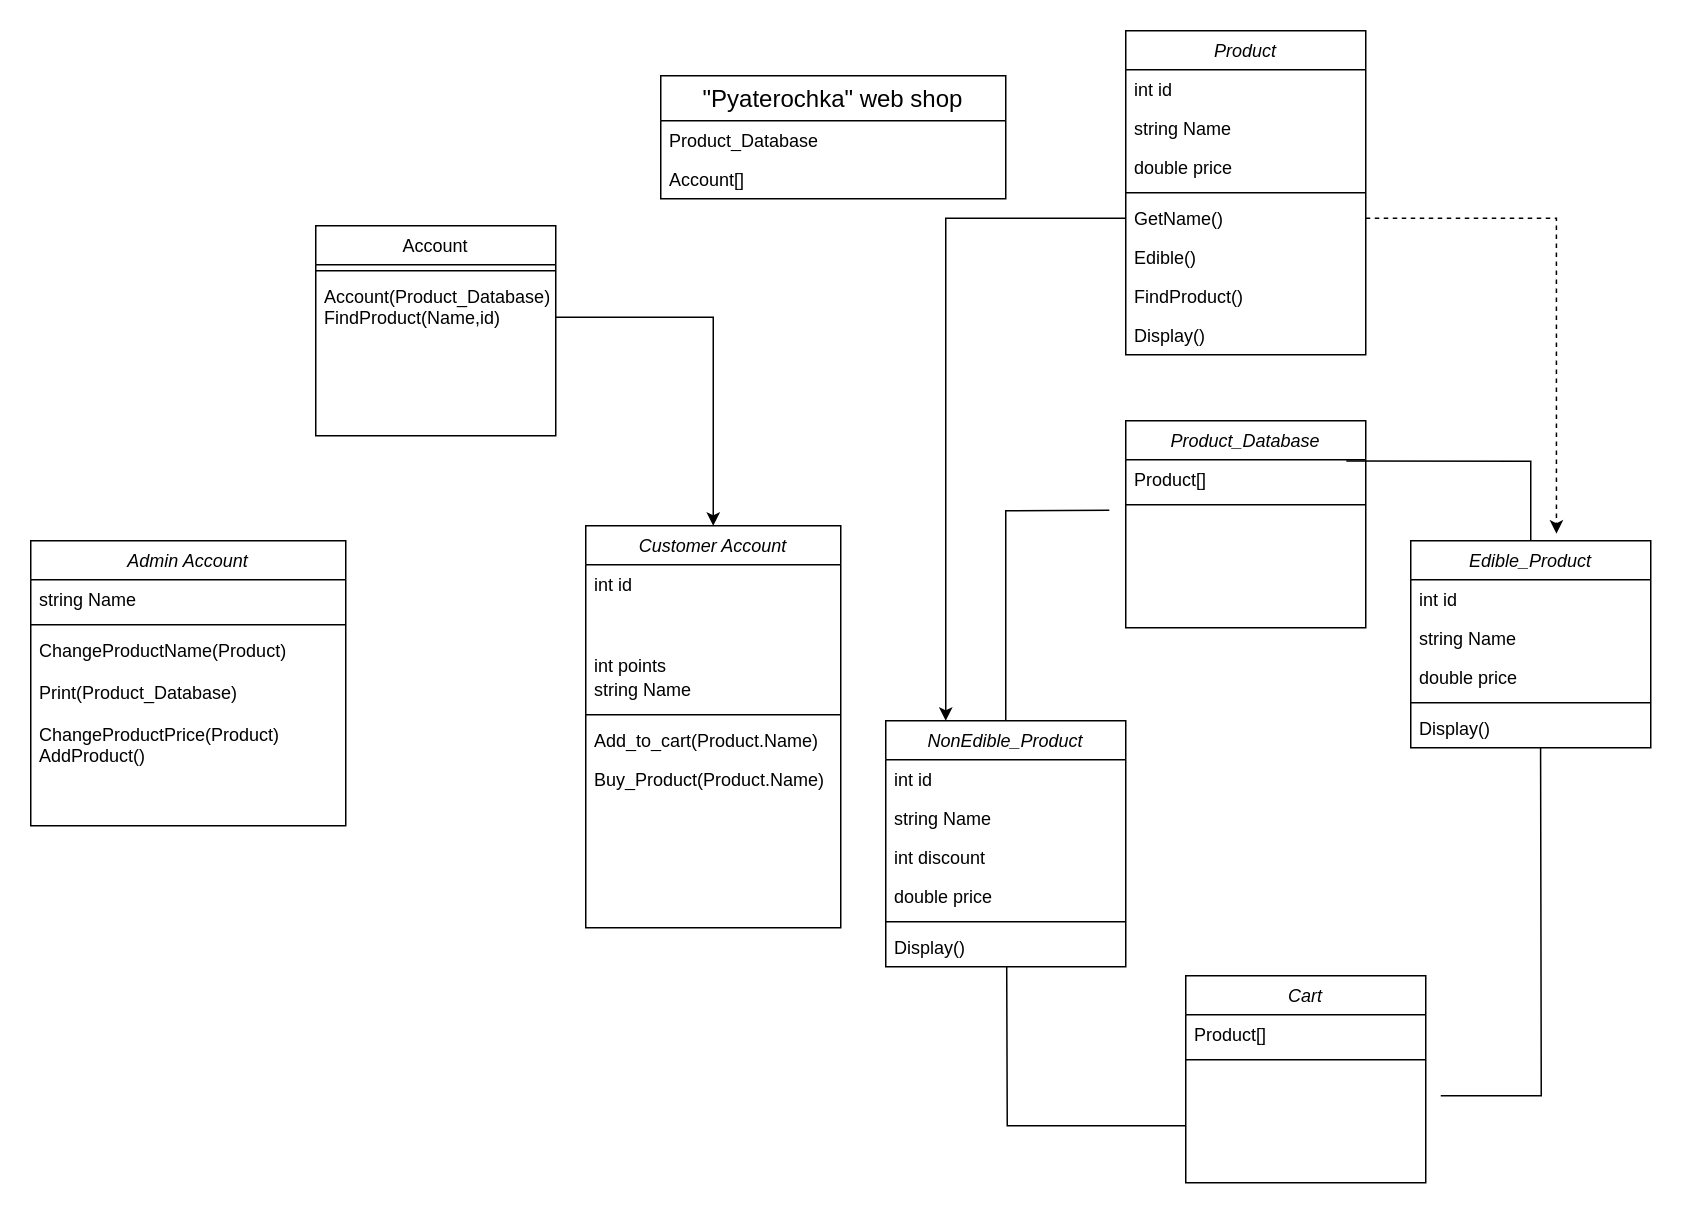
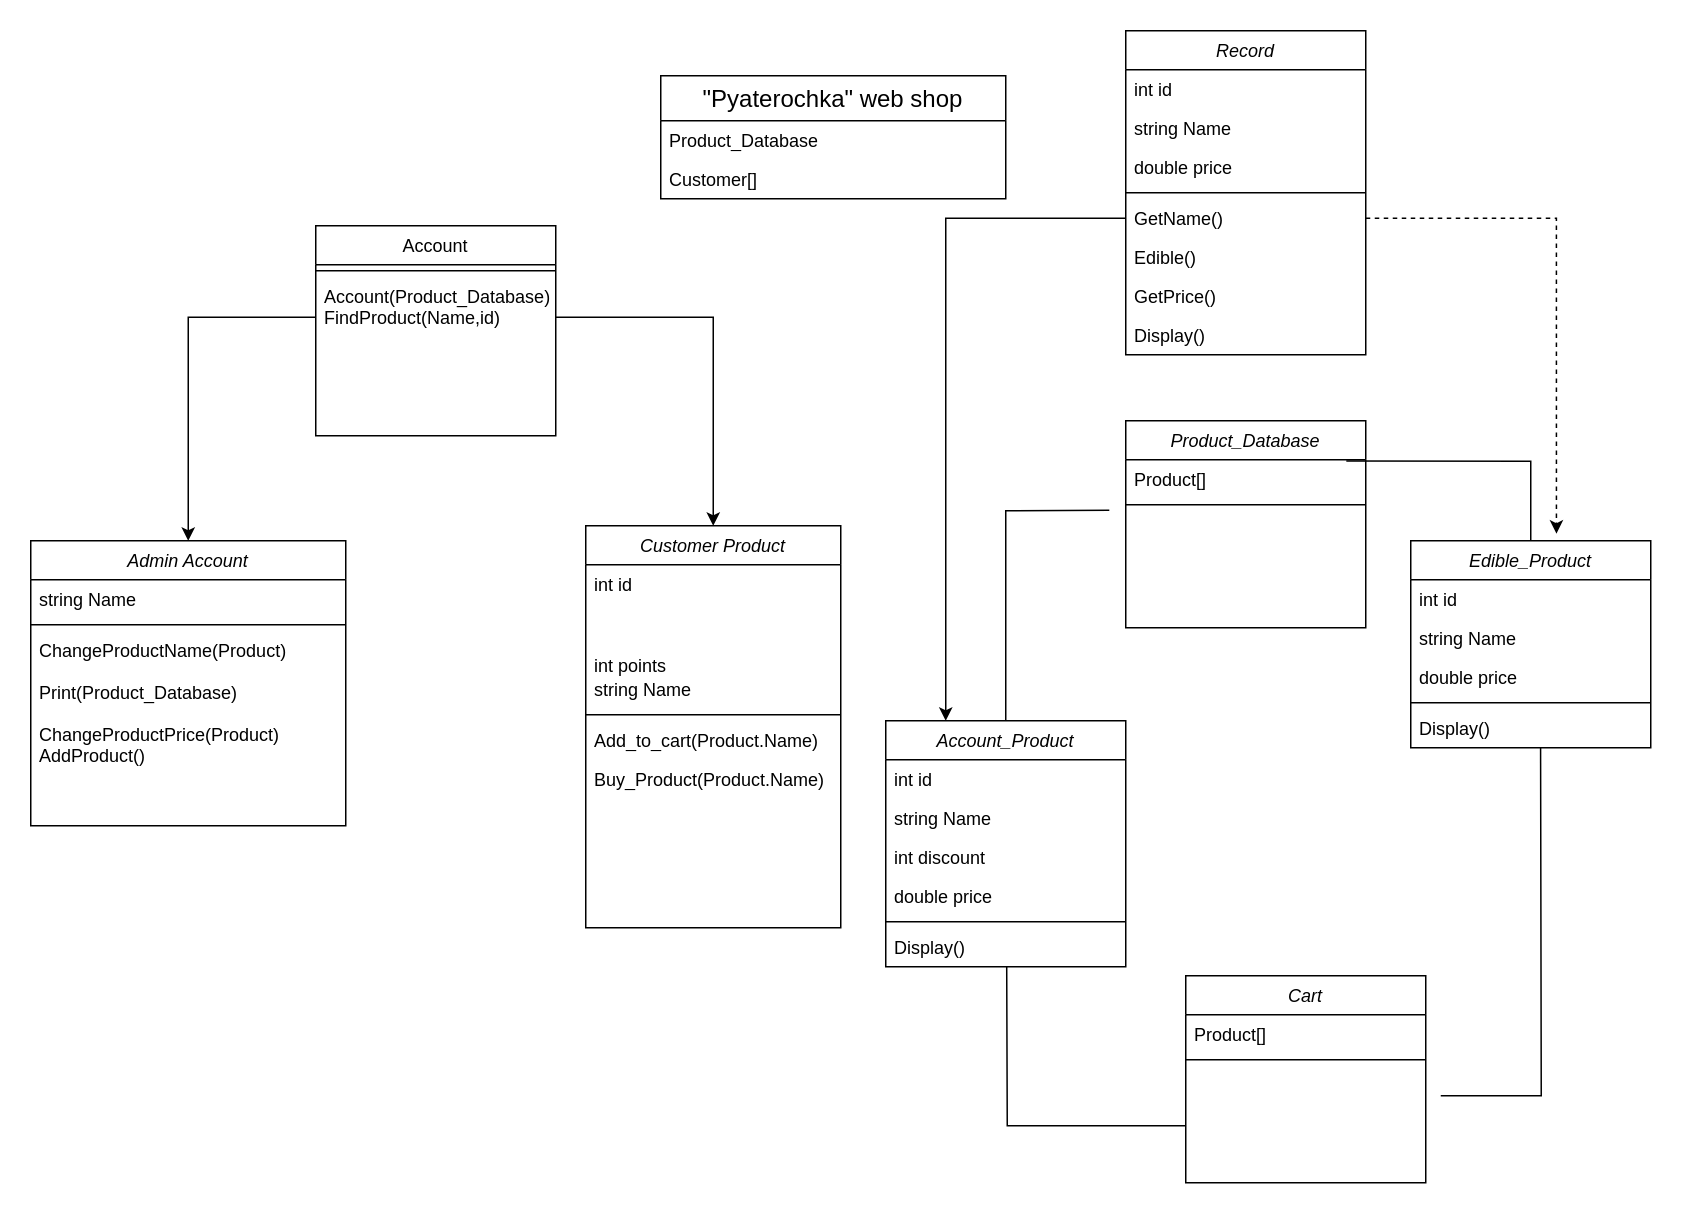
(1245, 51) -> (1245, 51)
(715, 181) -> (720, 181)
(1198, 298) -> (1183, 298)
none -> (188, 361)
(713, 546) -> (713, 546)
(1005, 741) -> (1005, 741)
